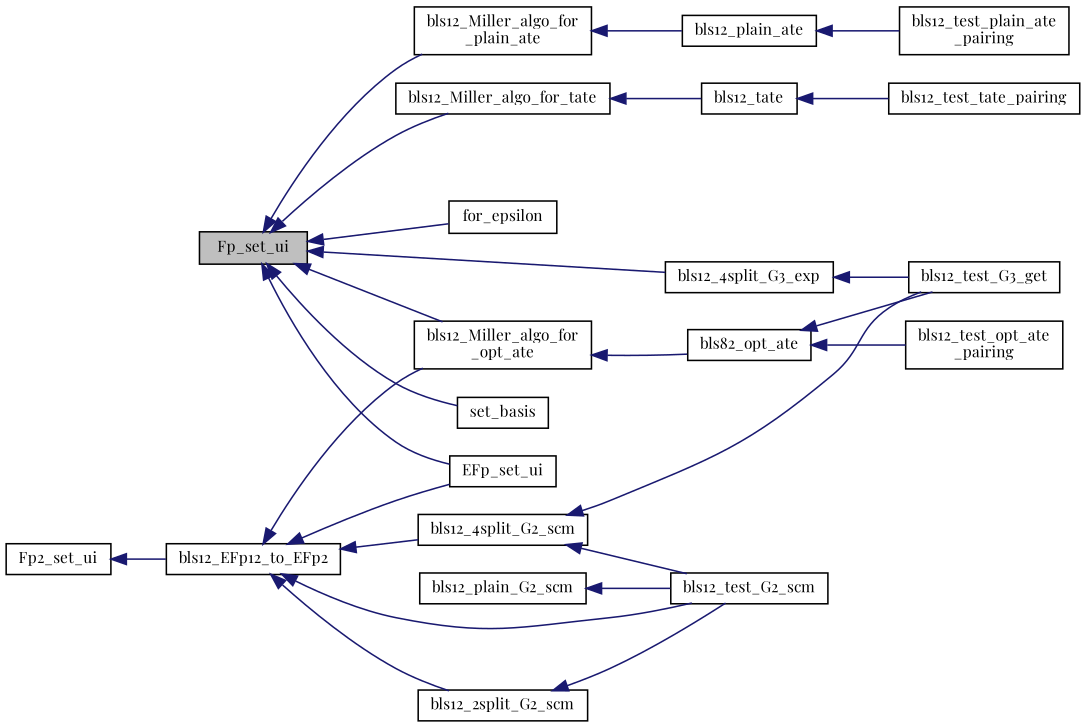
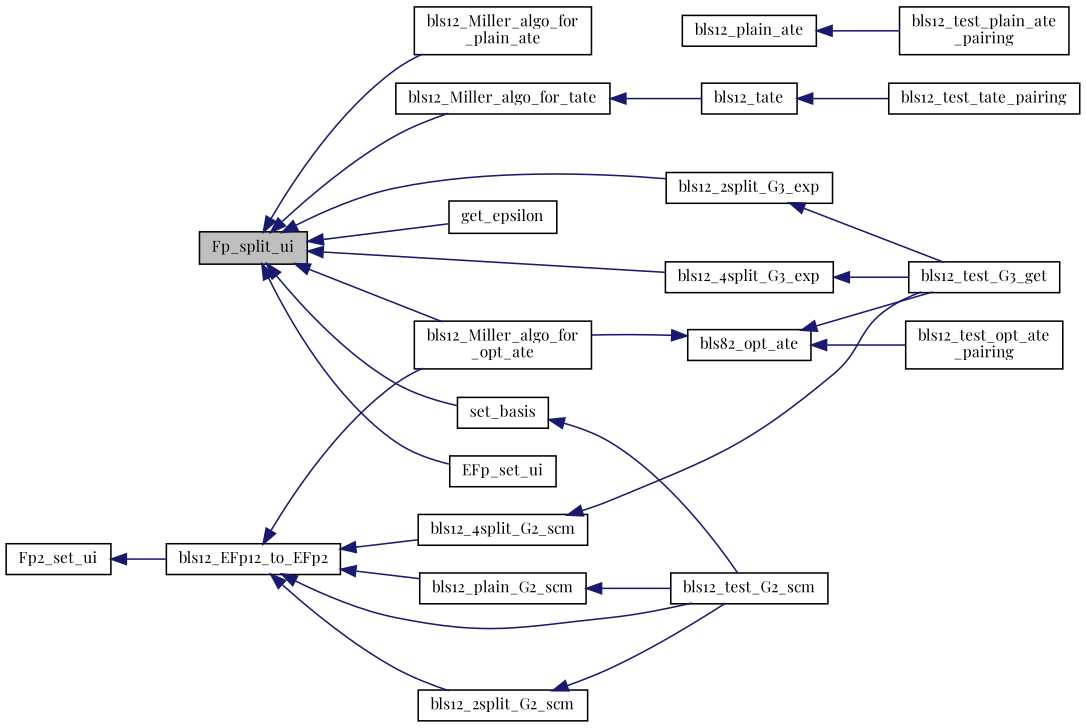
(645, 31) -> none
none -> (749, 188)
(503, 217) -> (503, 217)
(253, 248) -> (253, 248)
(647, 355) -> (631, 335)
(375, 508) -> (388, 575)
(634, 561) -> (667, 488)
